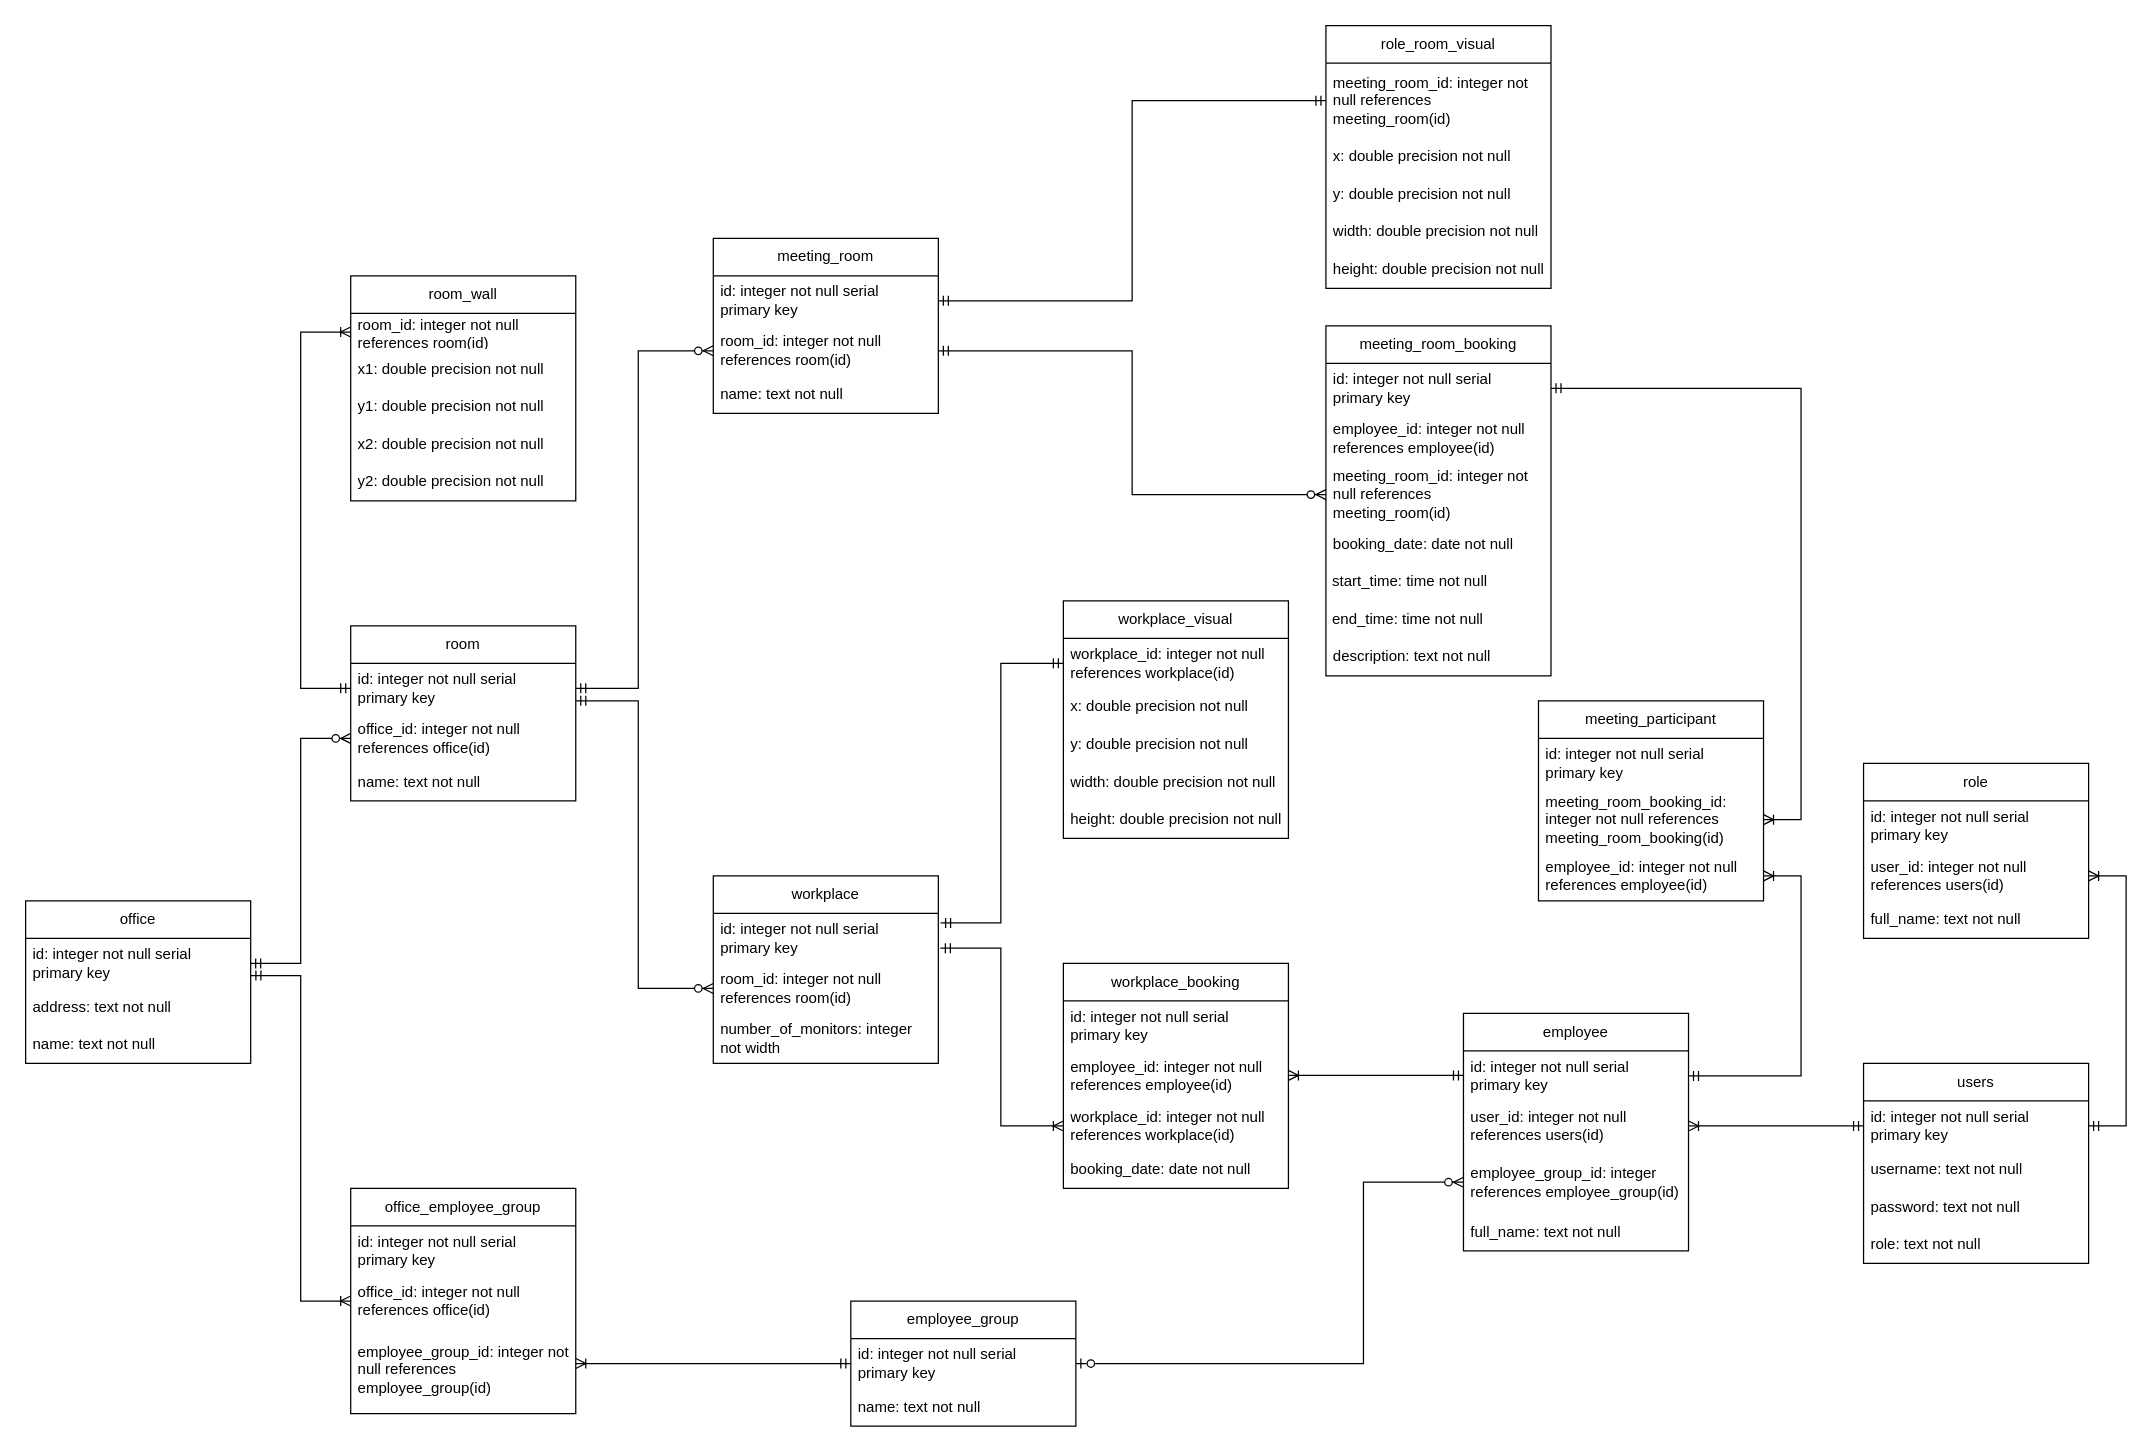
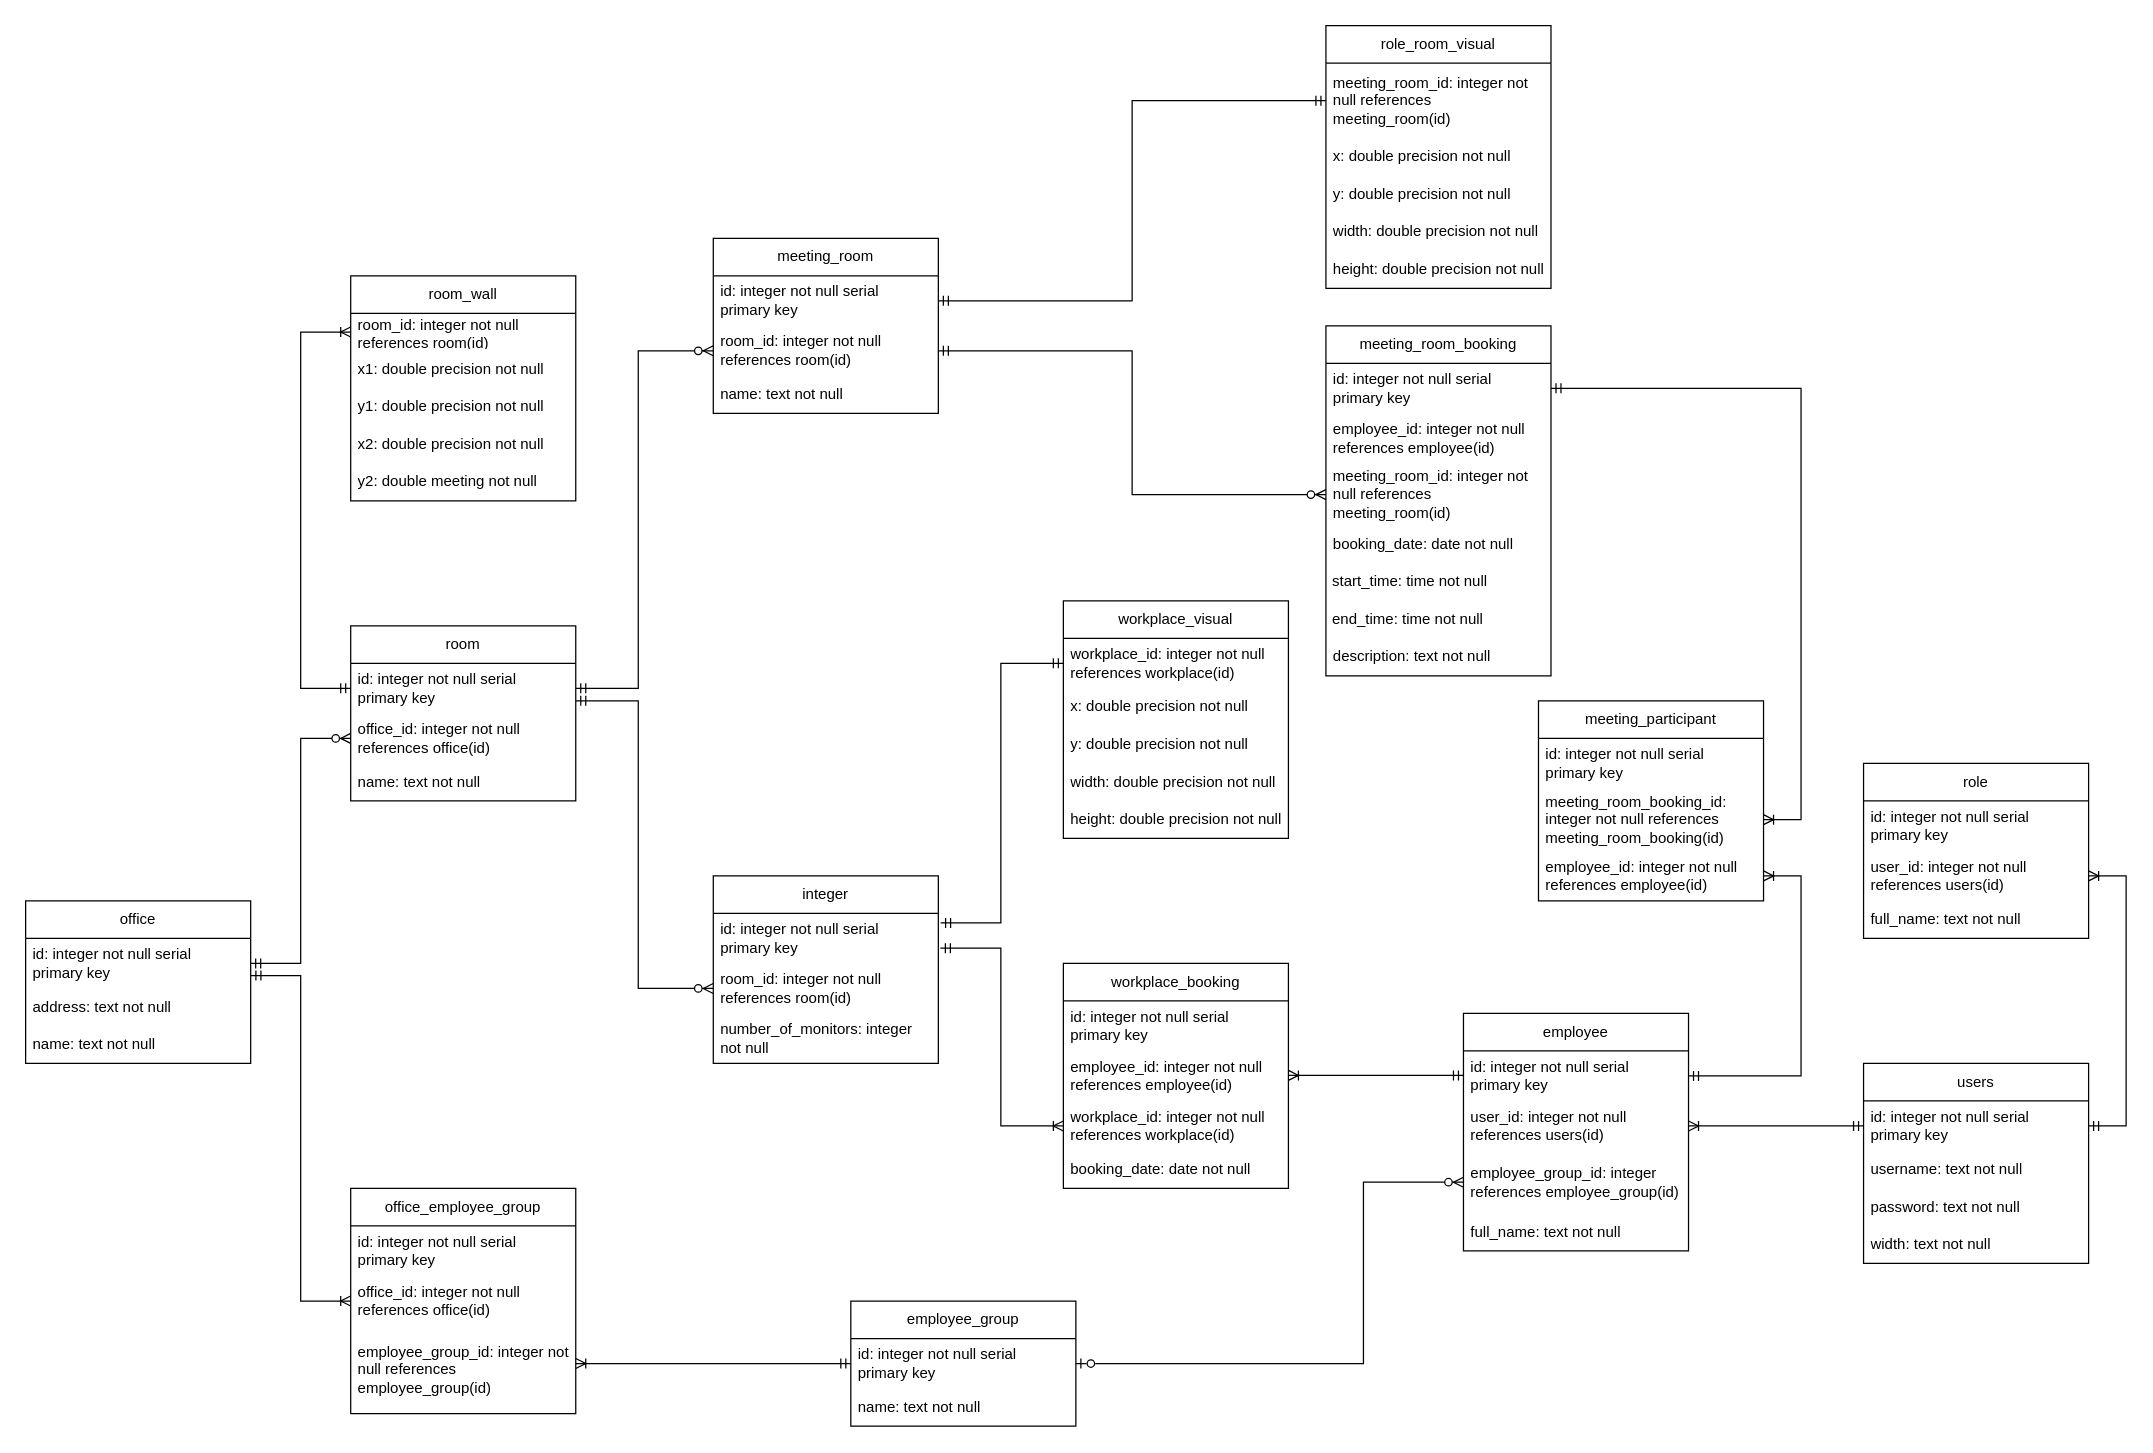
(460, 482) -> (454, 482)
(826, 894) -> (826, 894)
(827, 1038) -> (827, 1038)
(1937, 1244) -> (1941, 1244)
